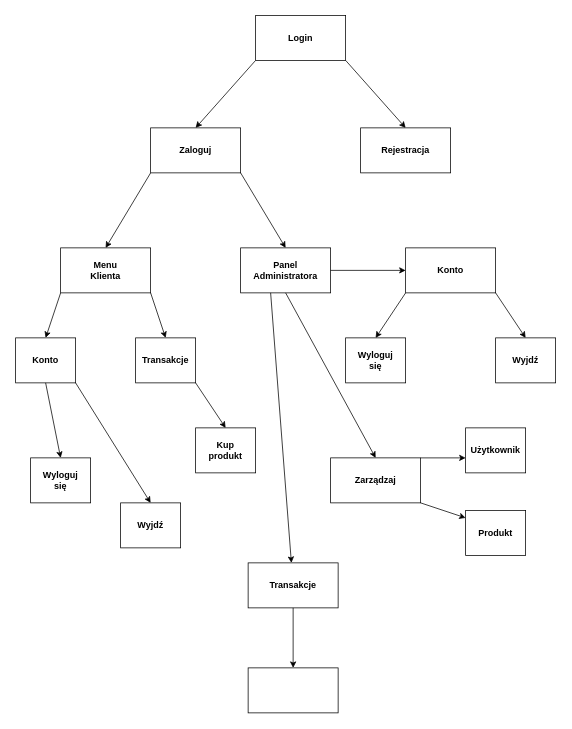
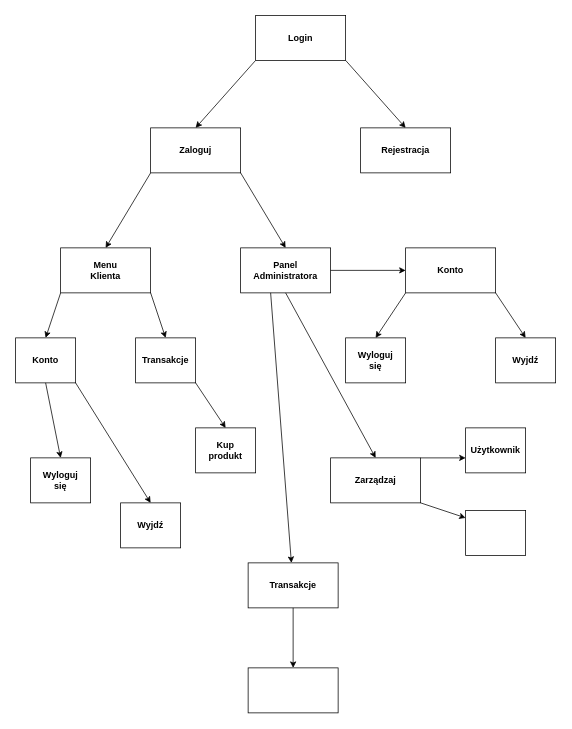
(495, 533) -> none
